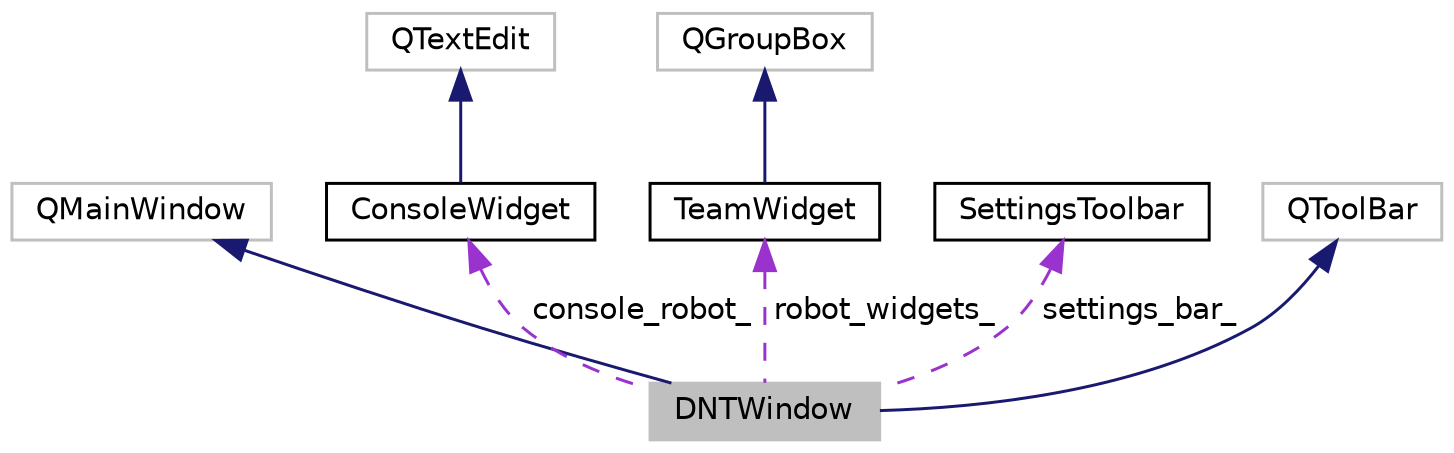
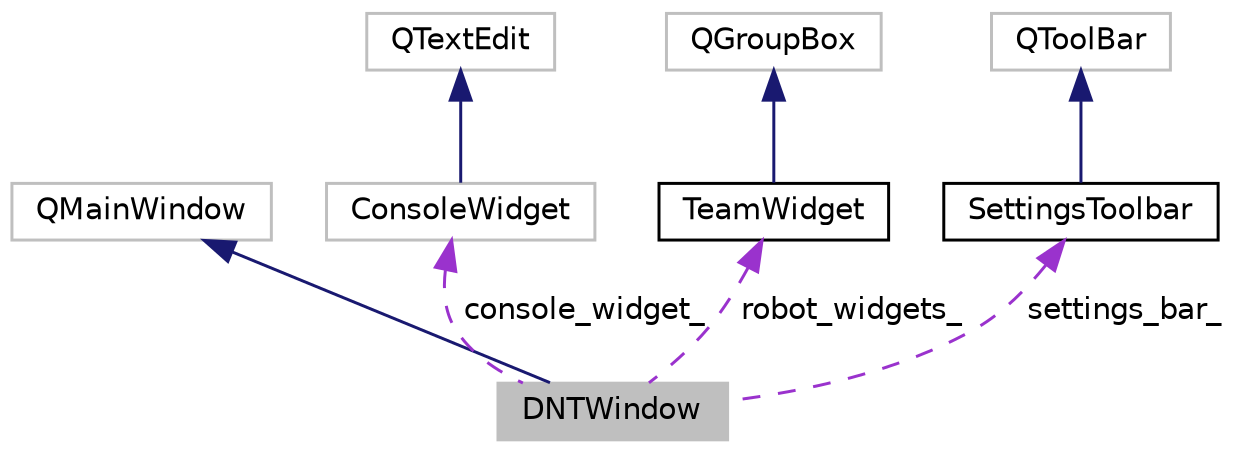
(461, 212) -> (461, 212)
(638, 312) -> (581, 312)
(1115, 380) -> (1081, 142)
